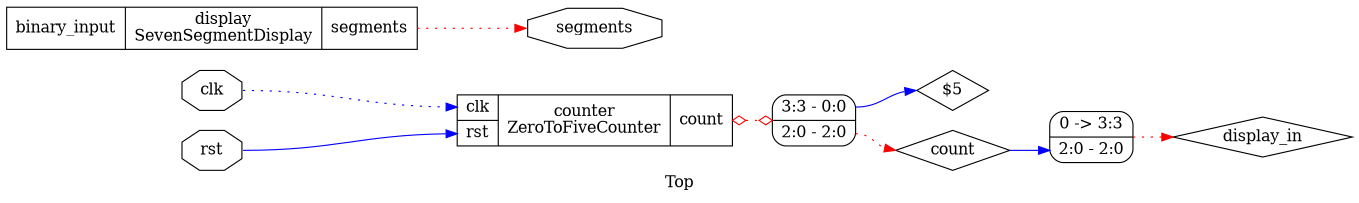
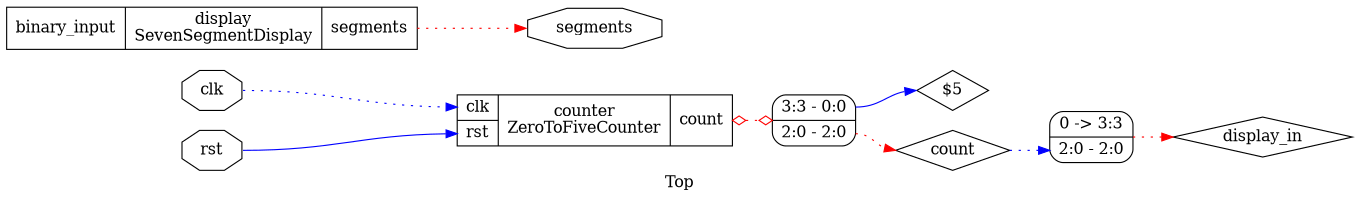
(1024, 150) -> (1024, 150)
